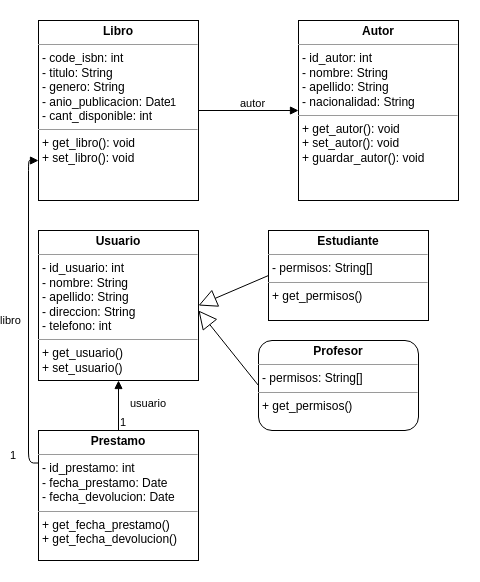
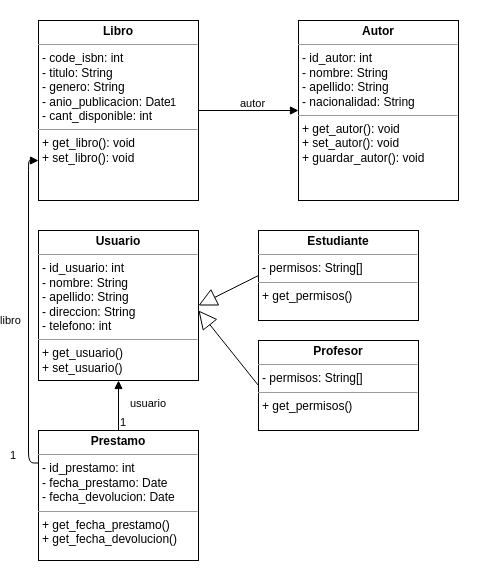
(349, 276) -> (339, 276)
(339, 386) -> (339, 386)
